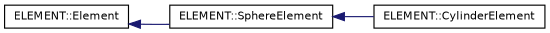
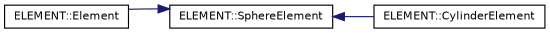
(155, 24) -> (143, 9)
